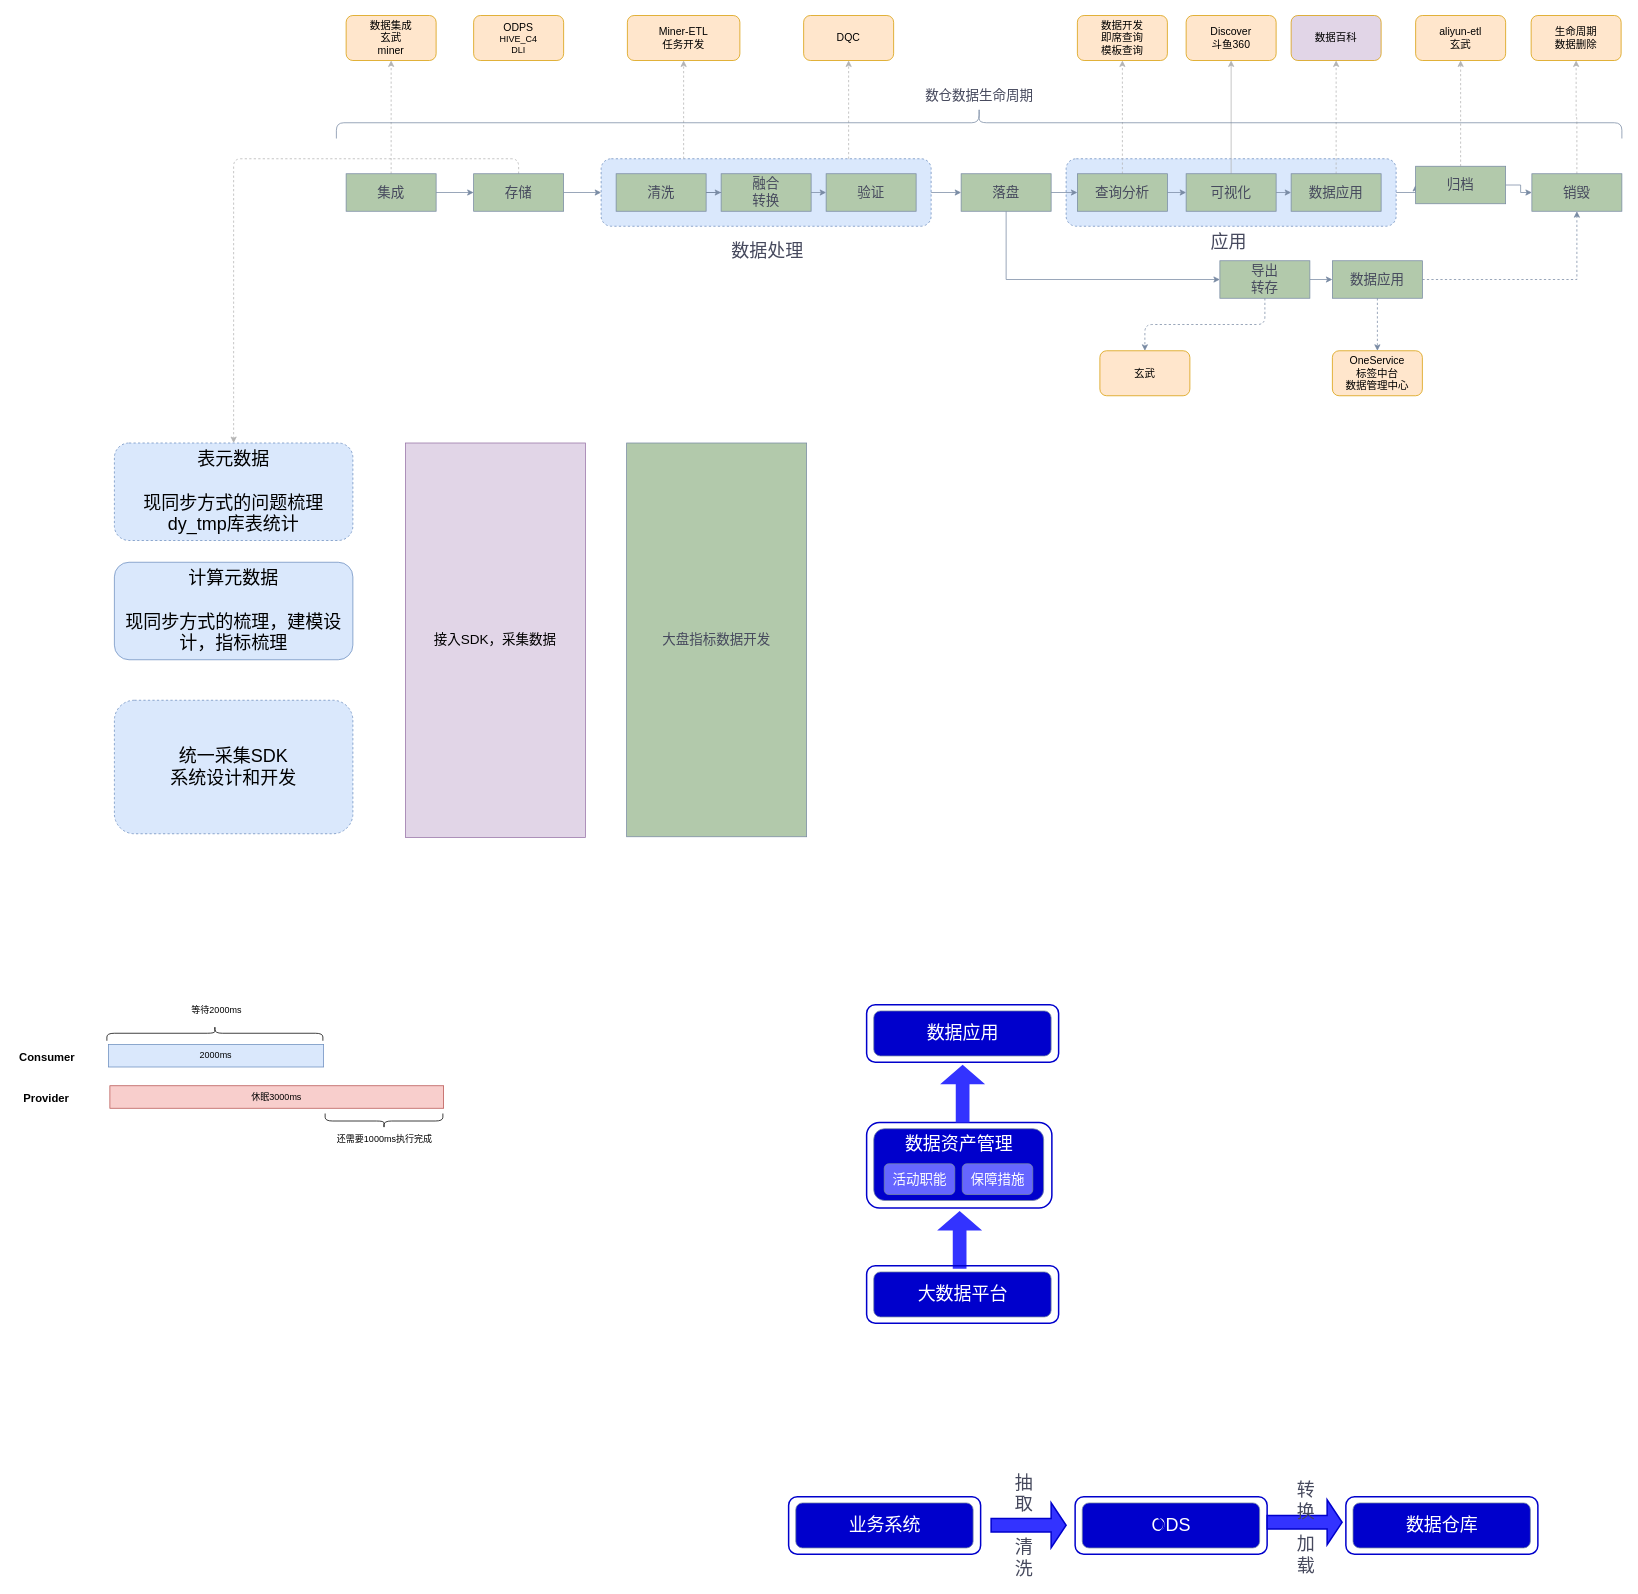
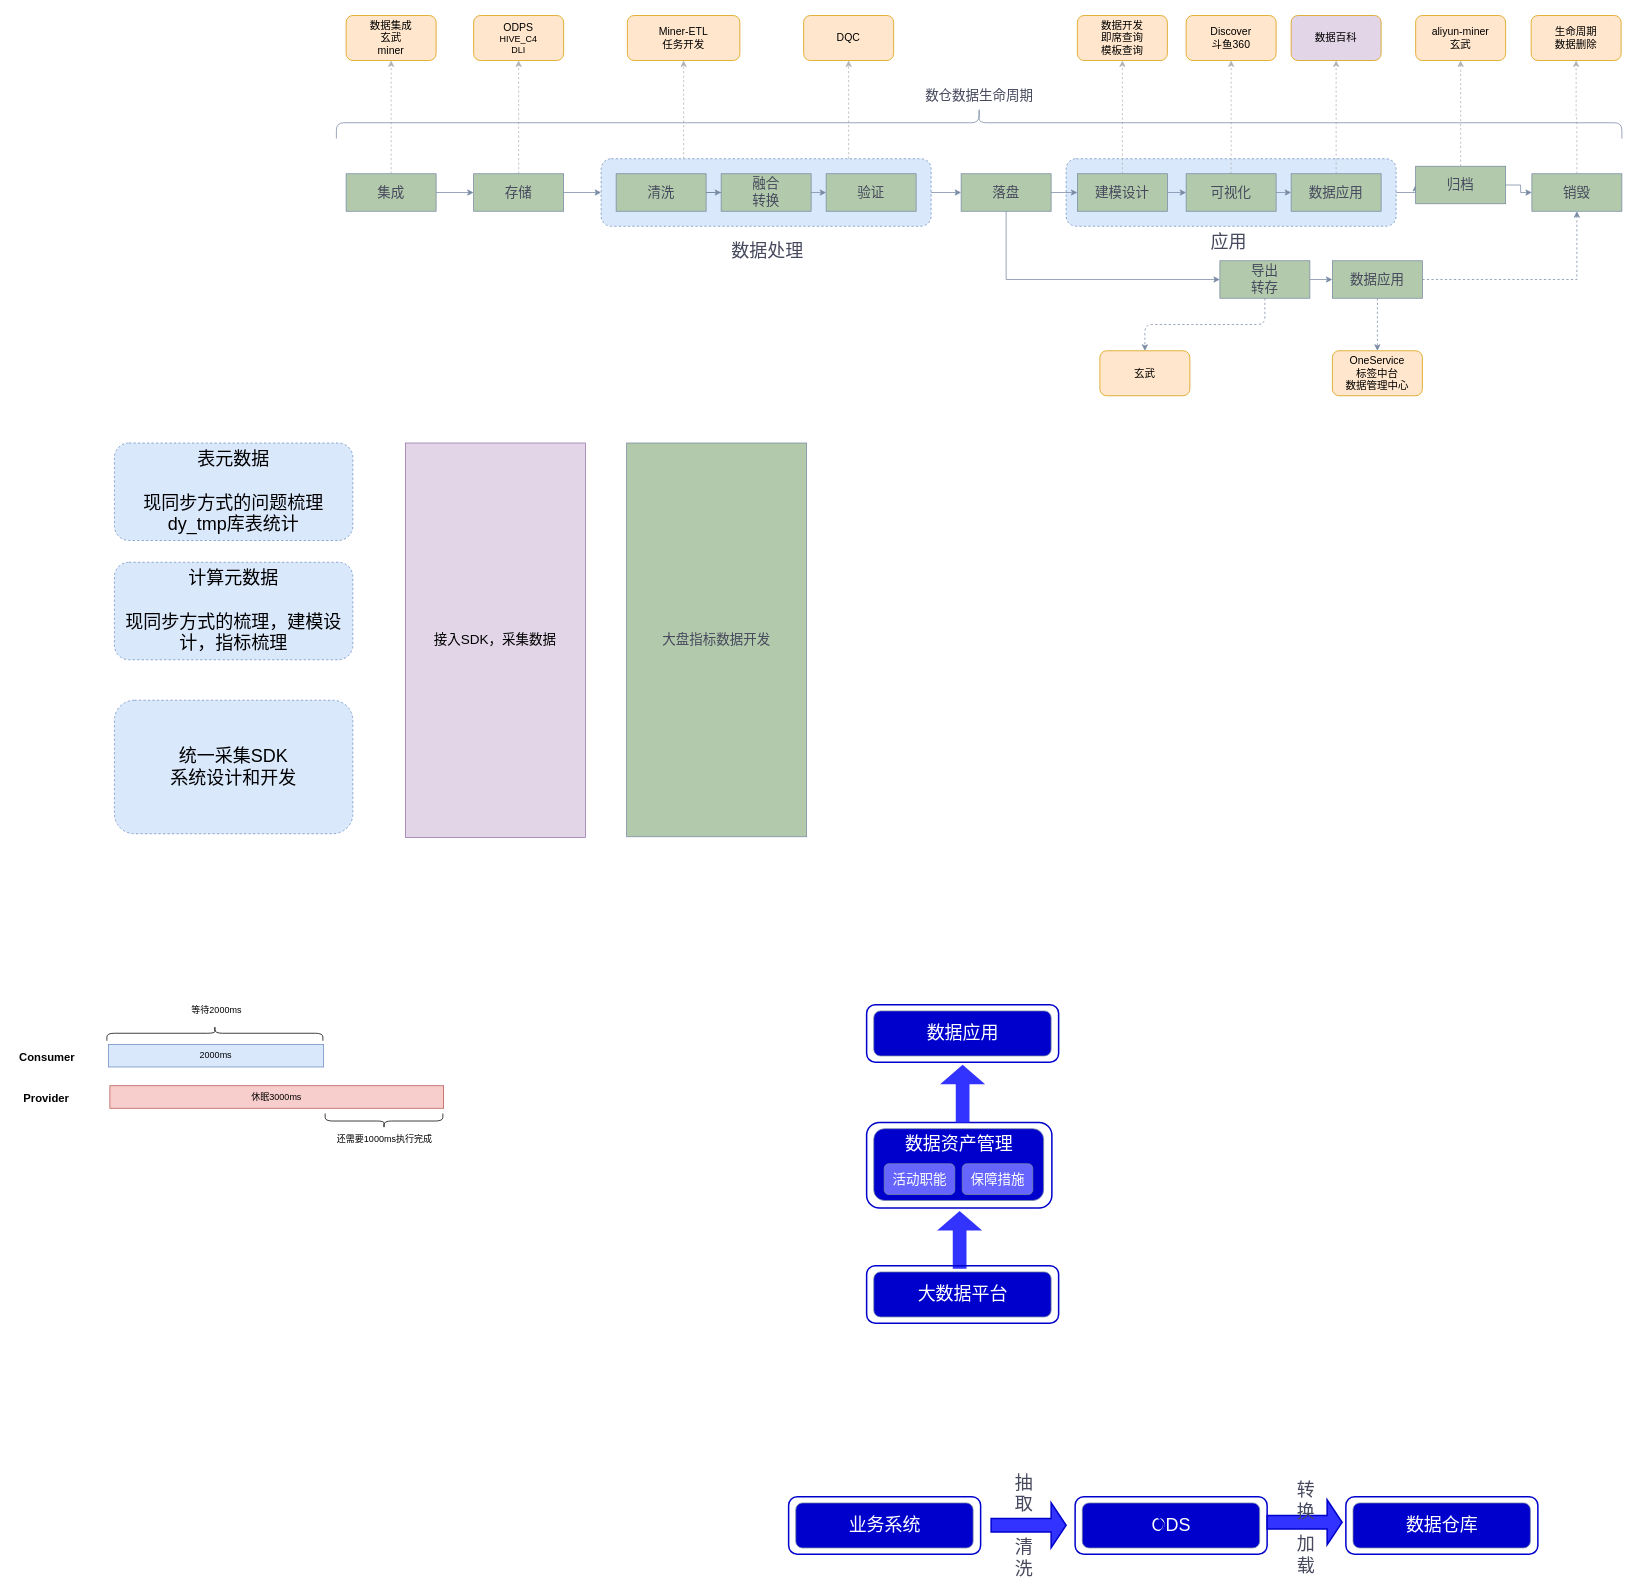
(1461, 38) -> (1461, 38)
(1231, 118) -> (1231, 118)
(240, 159) -> (519, 113)
(1122, 192) -> (1122, 192)
(234, 611) -> (234, 611)
